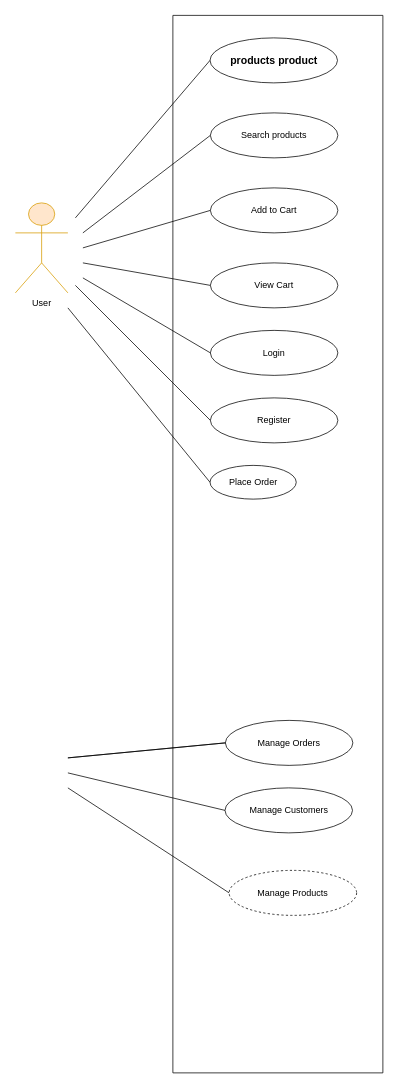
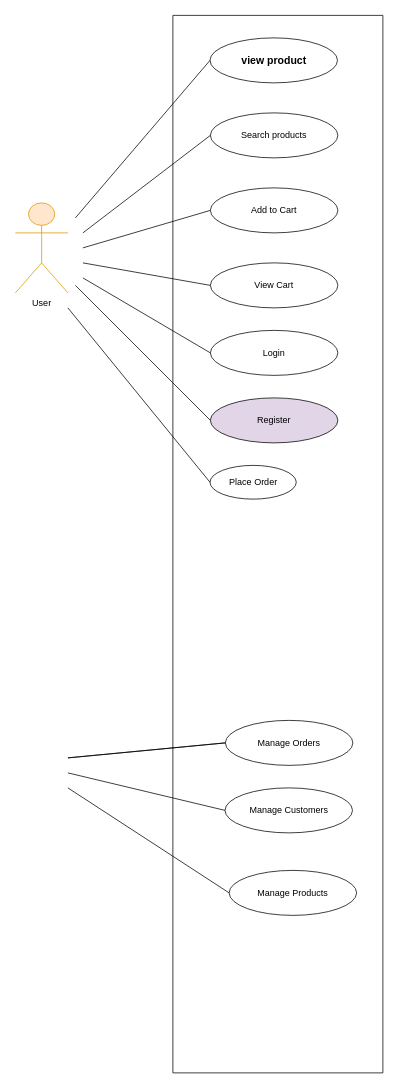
(274, 60) -> (274, 60)
(274, 420) -> (274, 420)
(293, 893) -> (293, 893)
